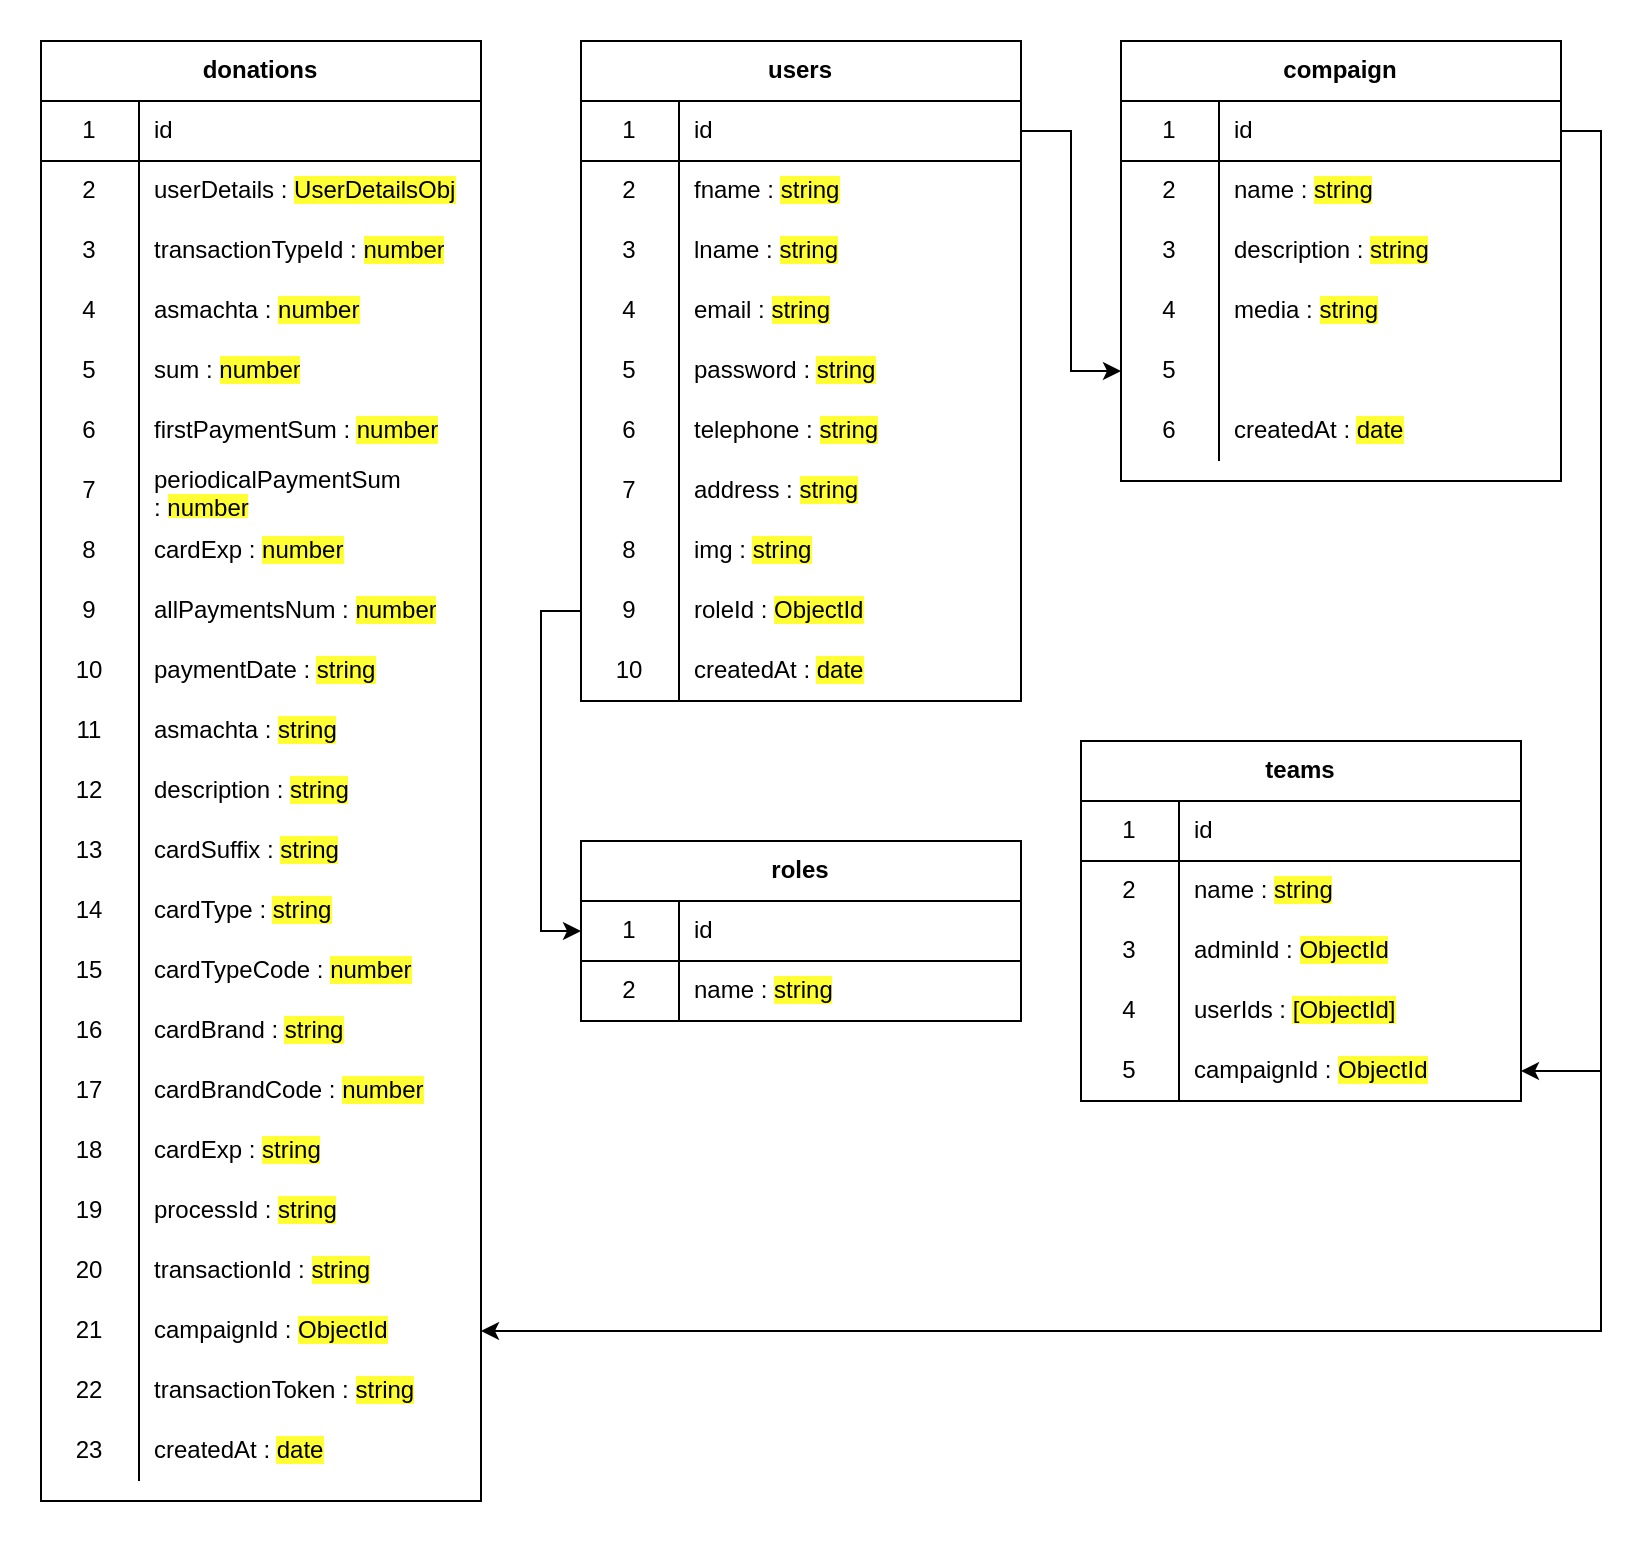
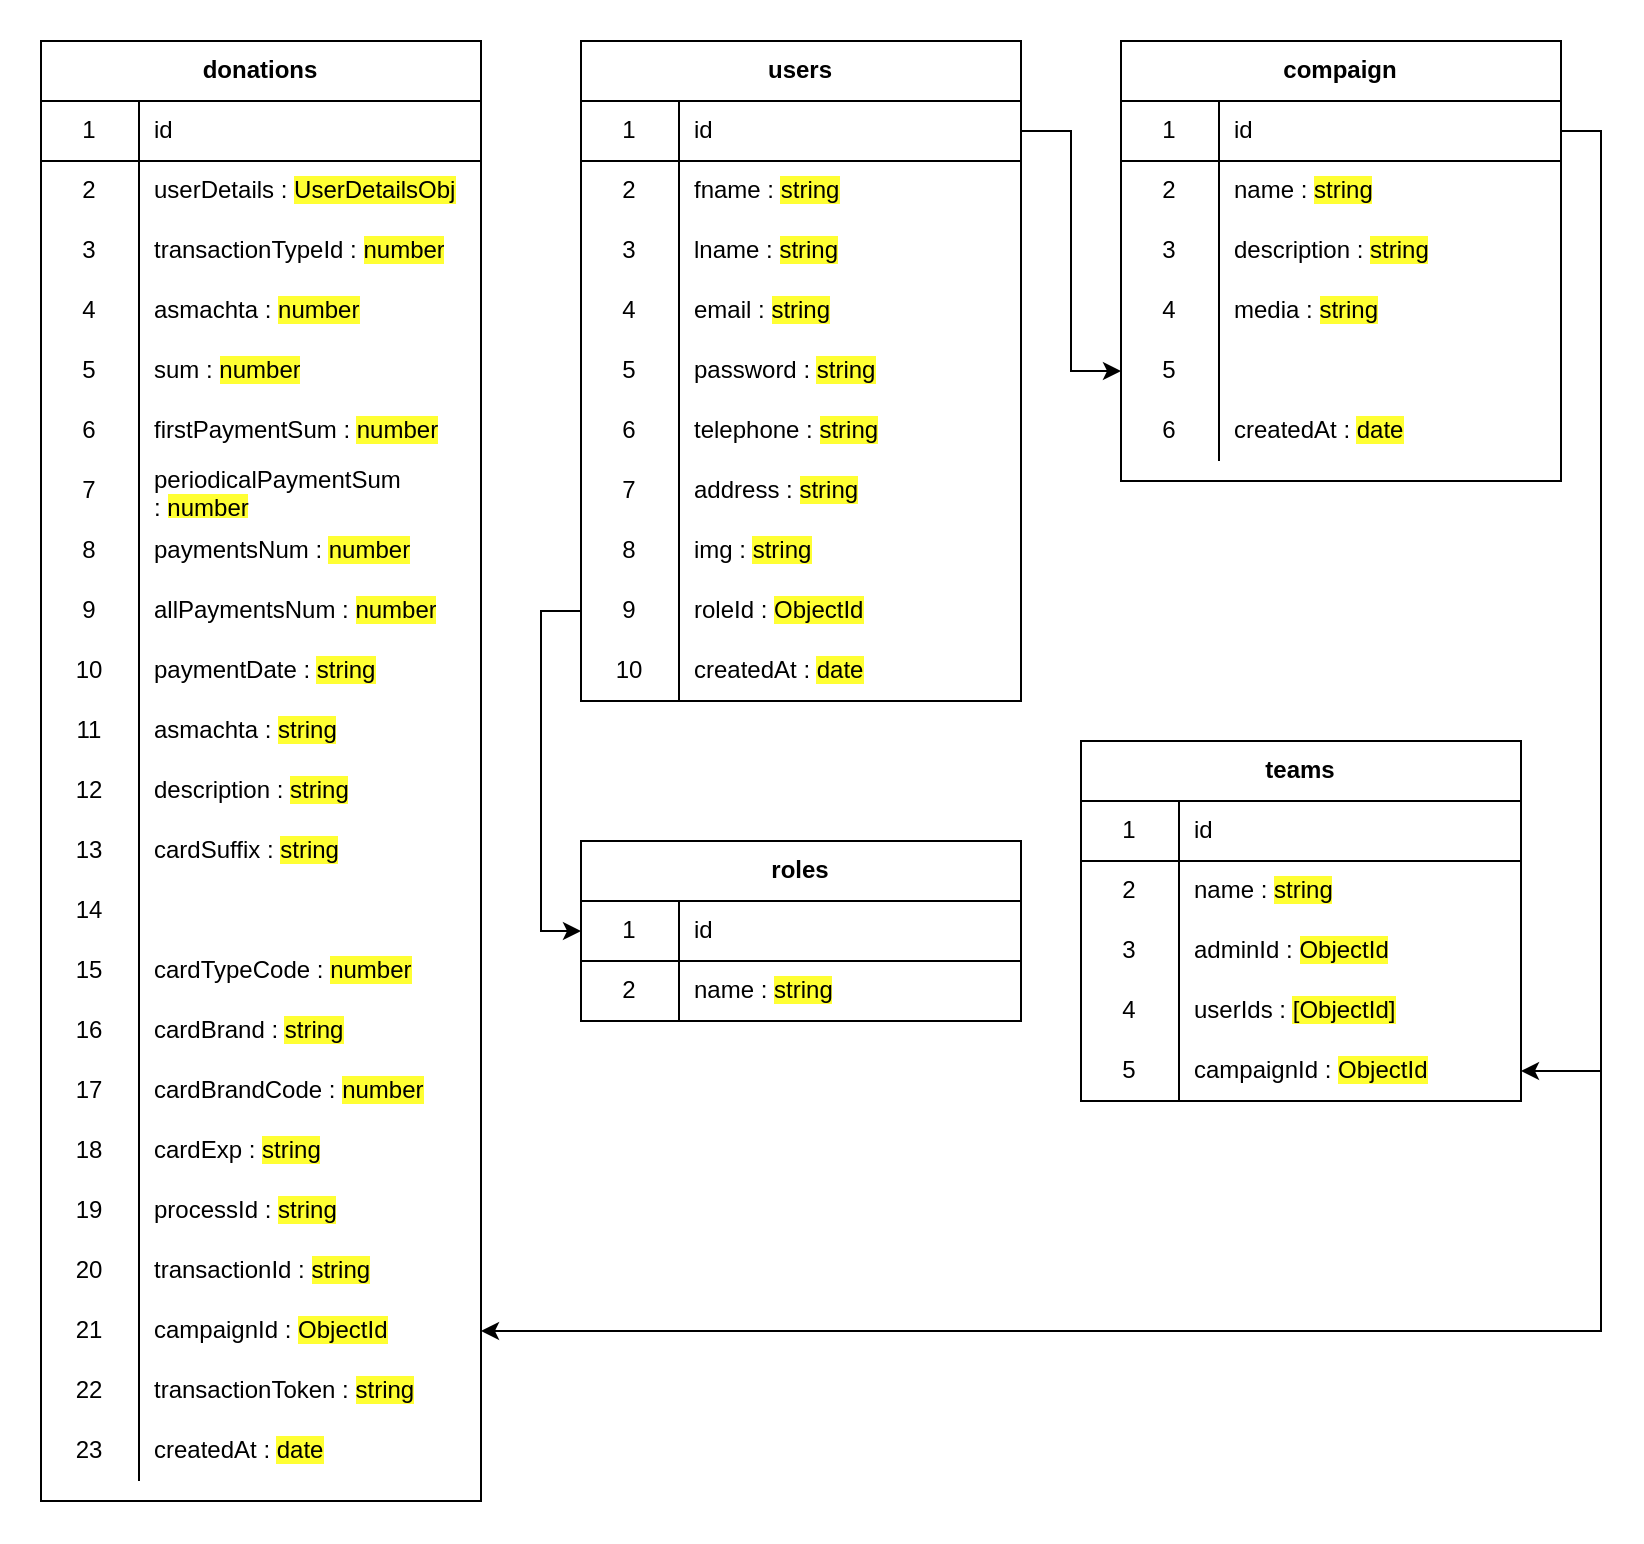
(256, 551) -> (283, 551)
(310, 911) -> none
